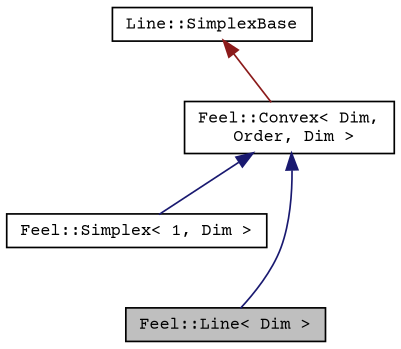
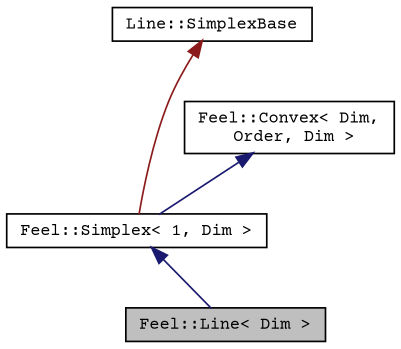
(252, 78) -> (158, 132)
(282, 245) -> (187, 284)
